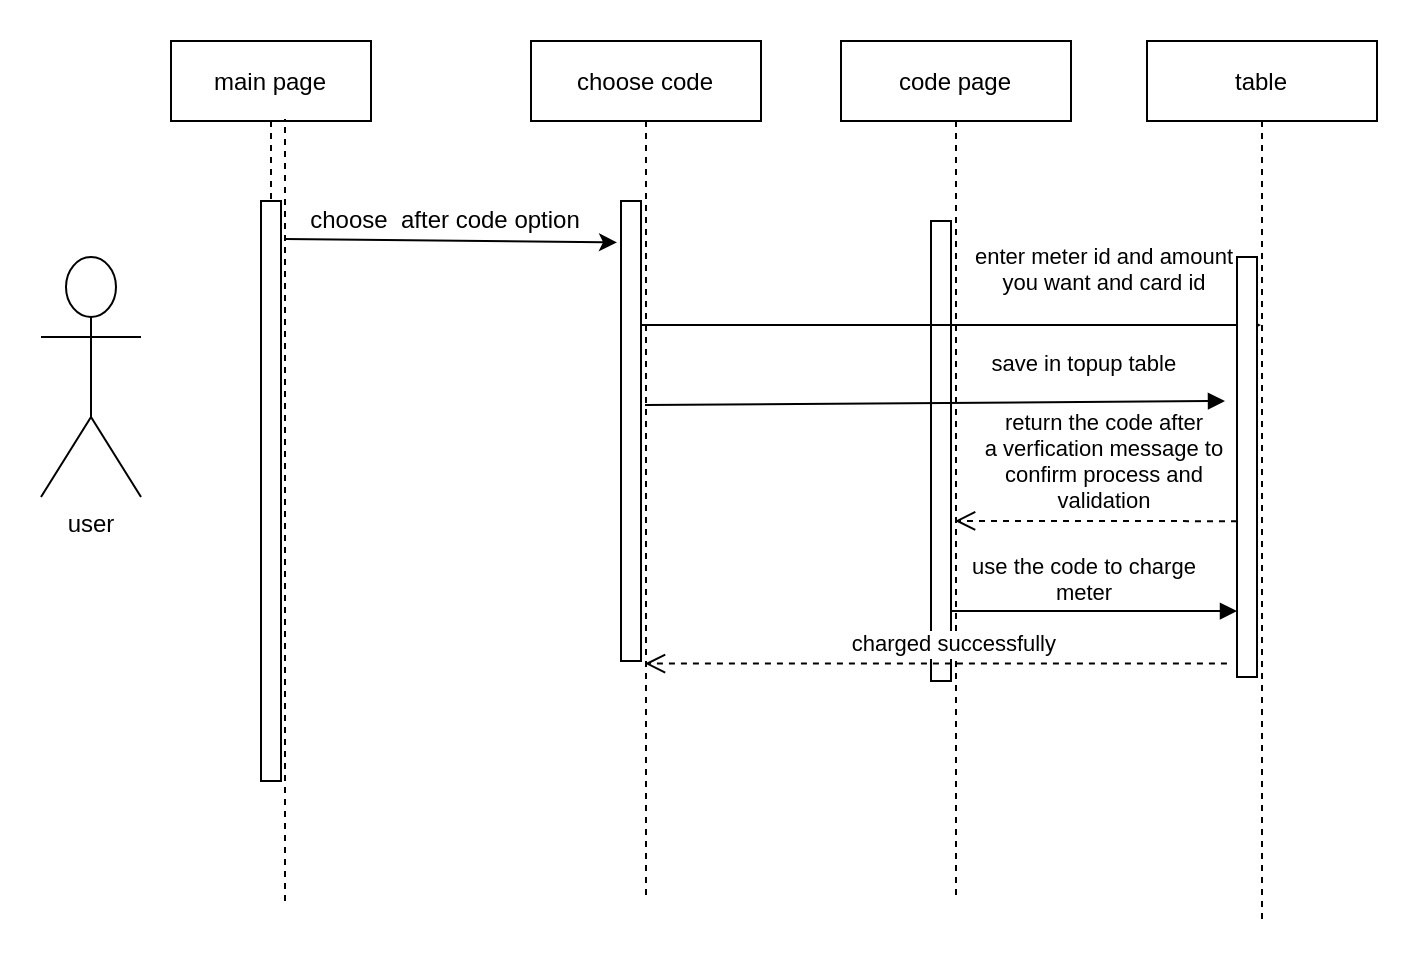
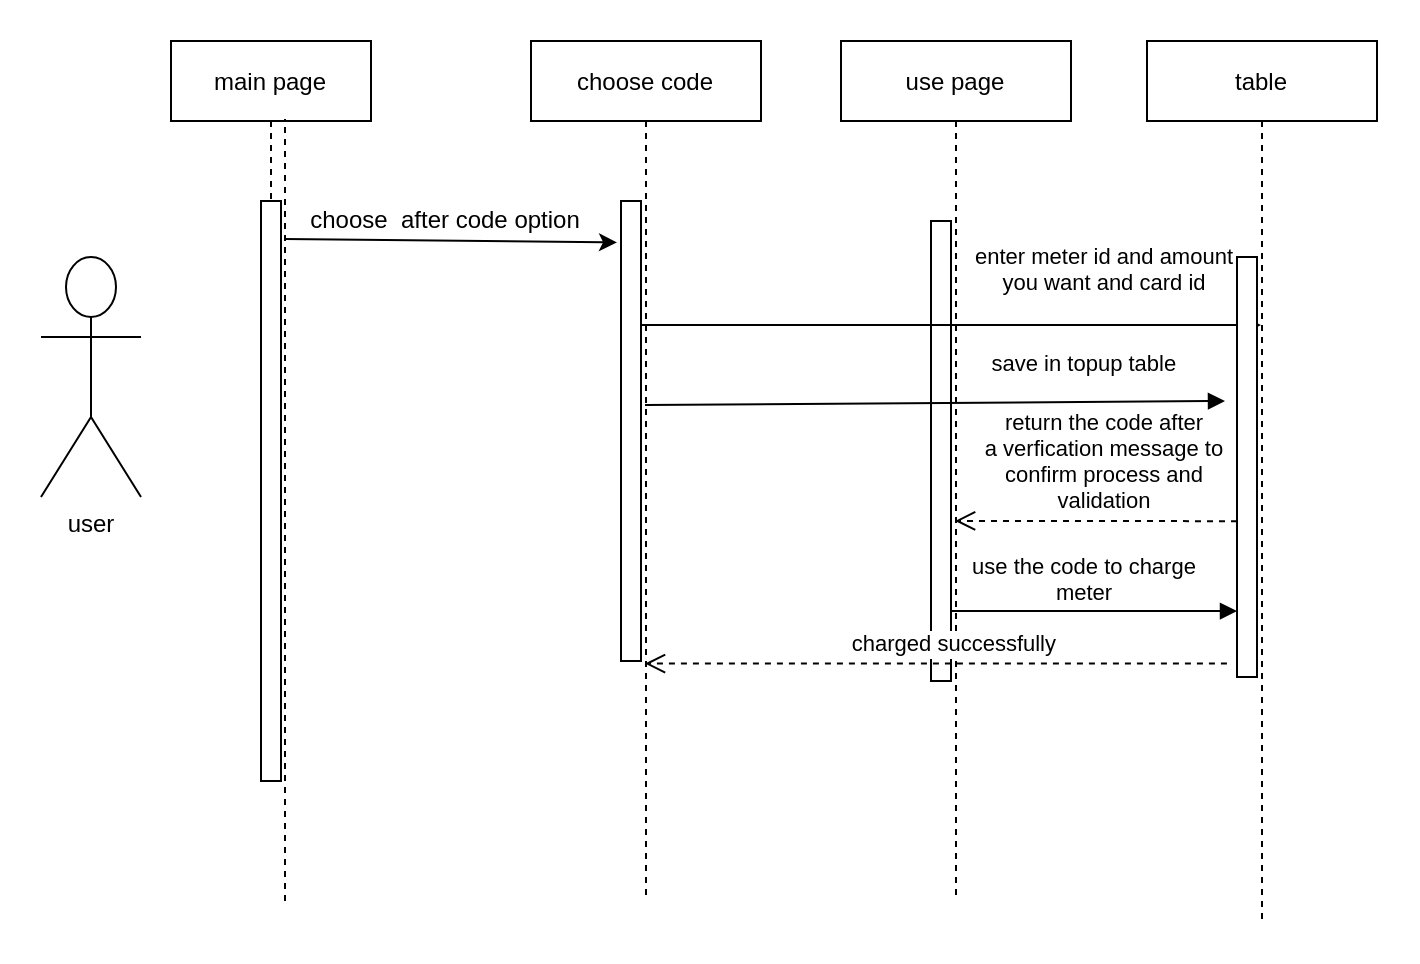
(955, 82) -> (955, 82)
